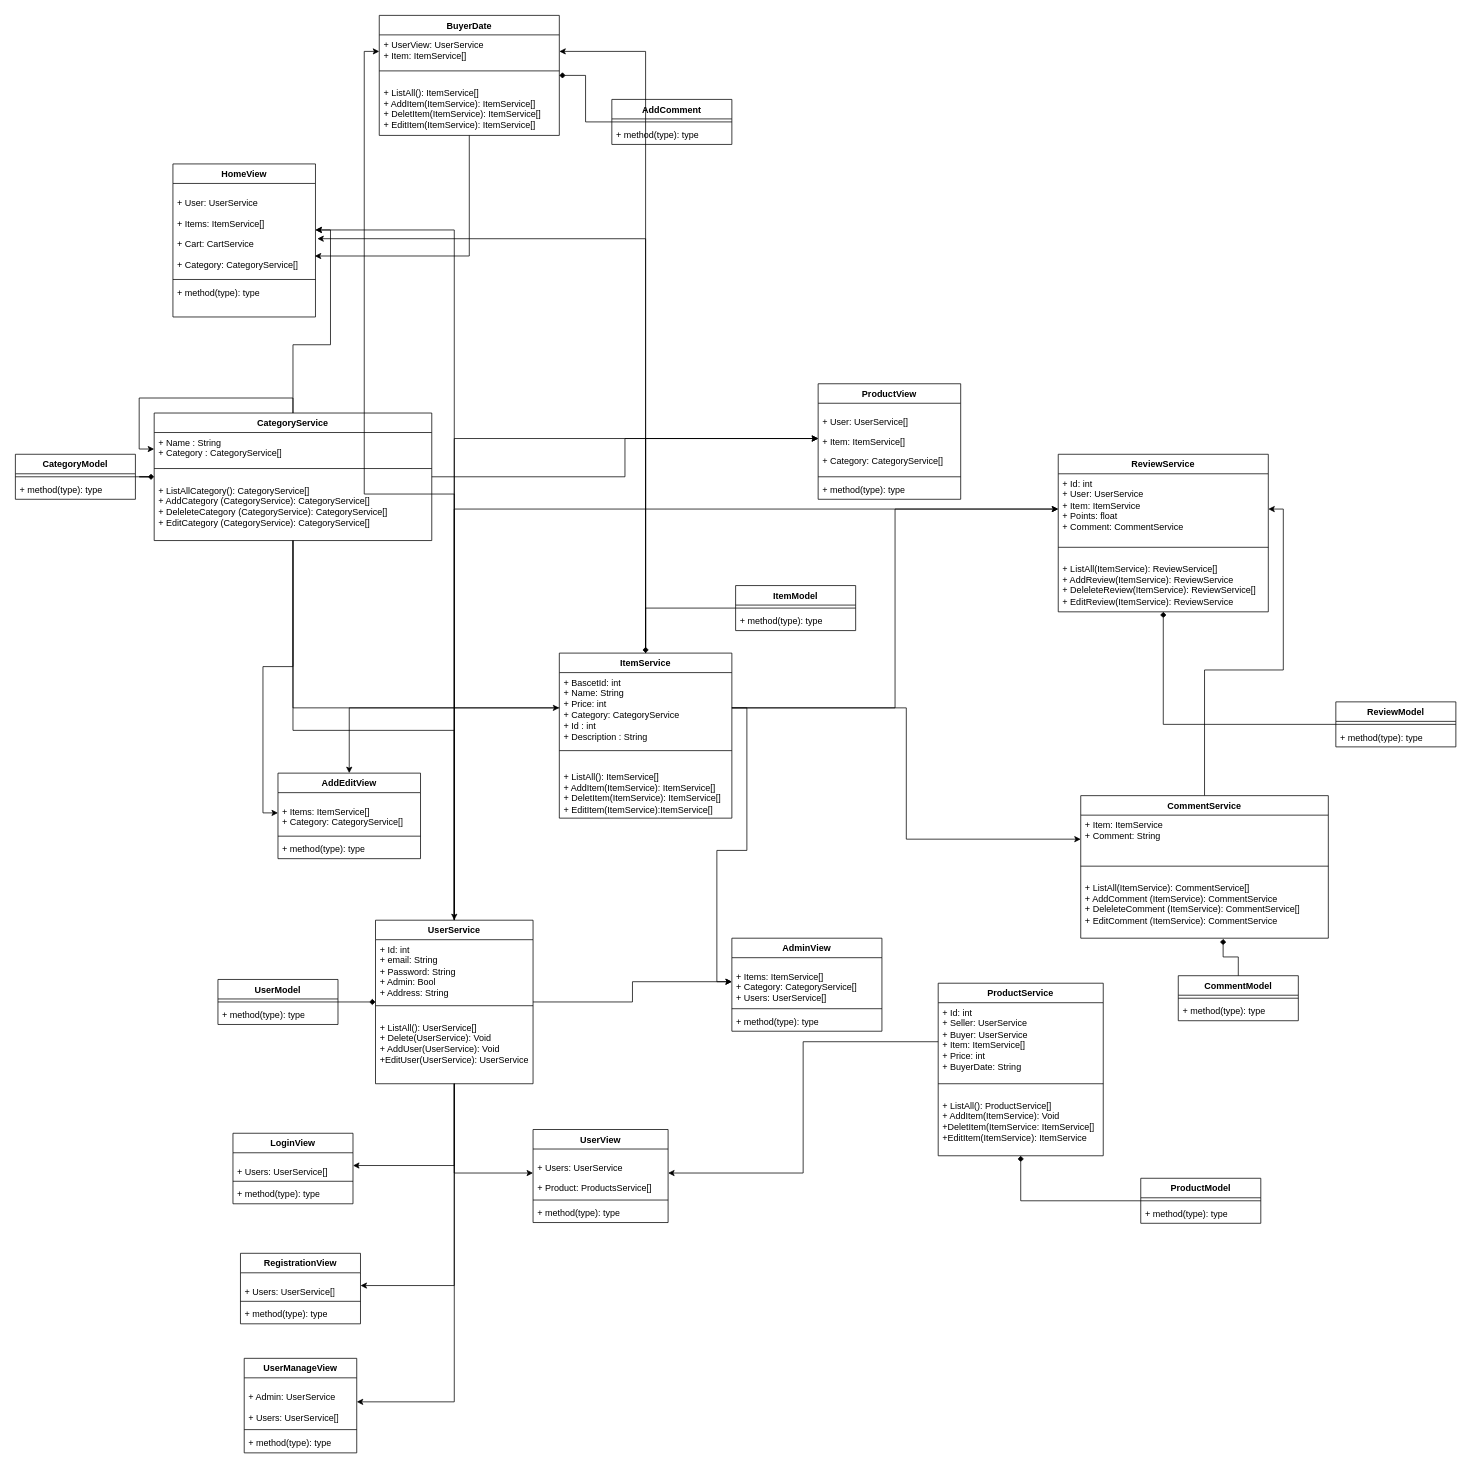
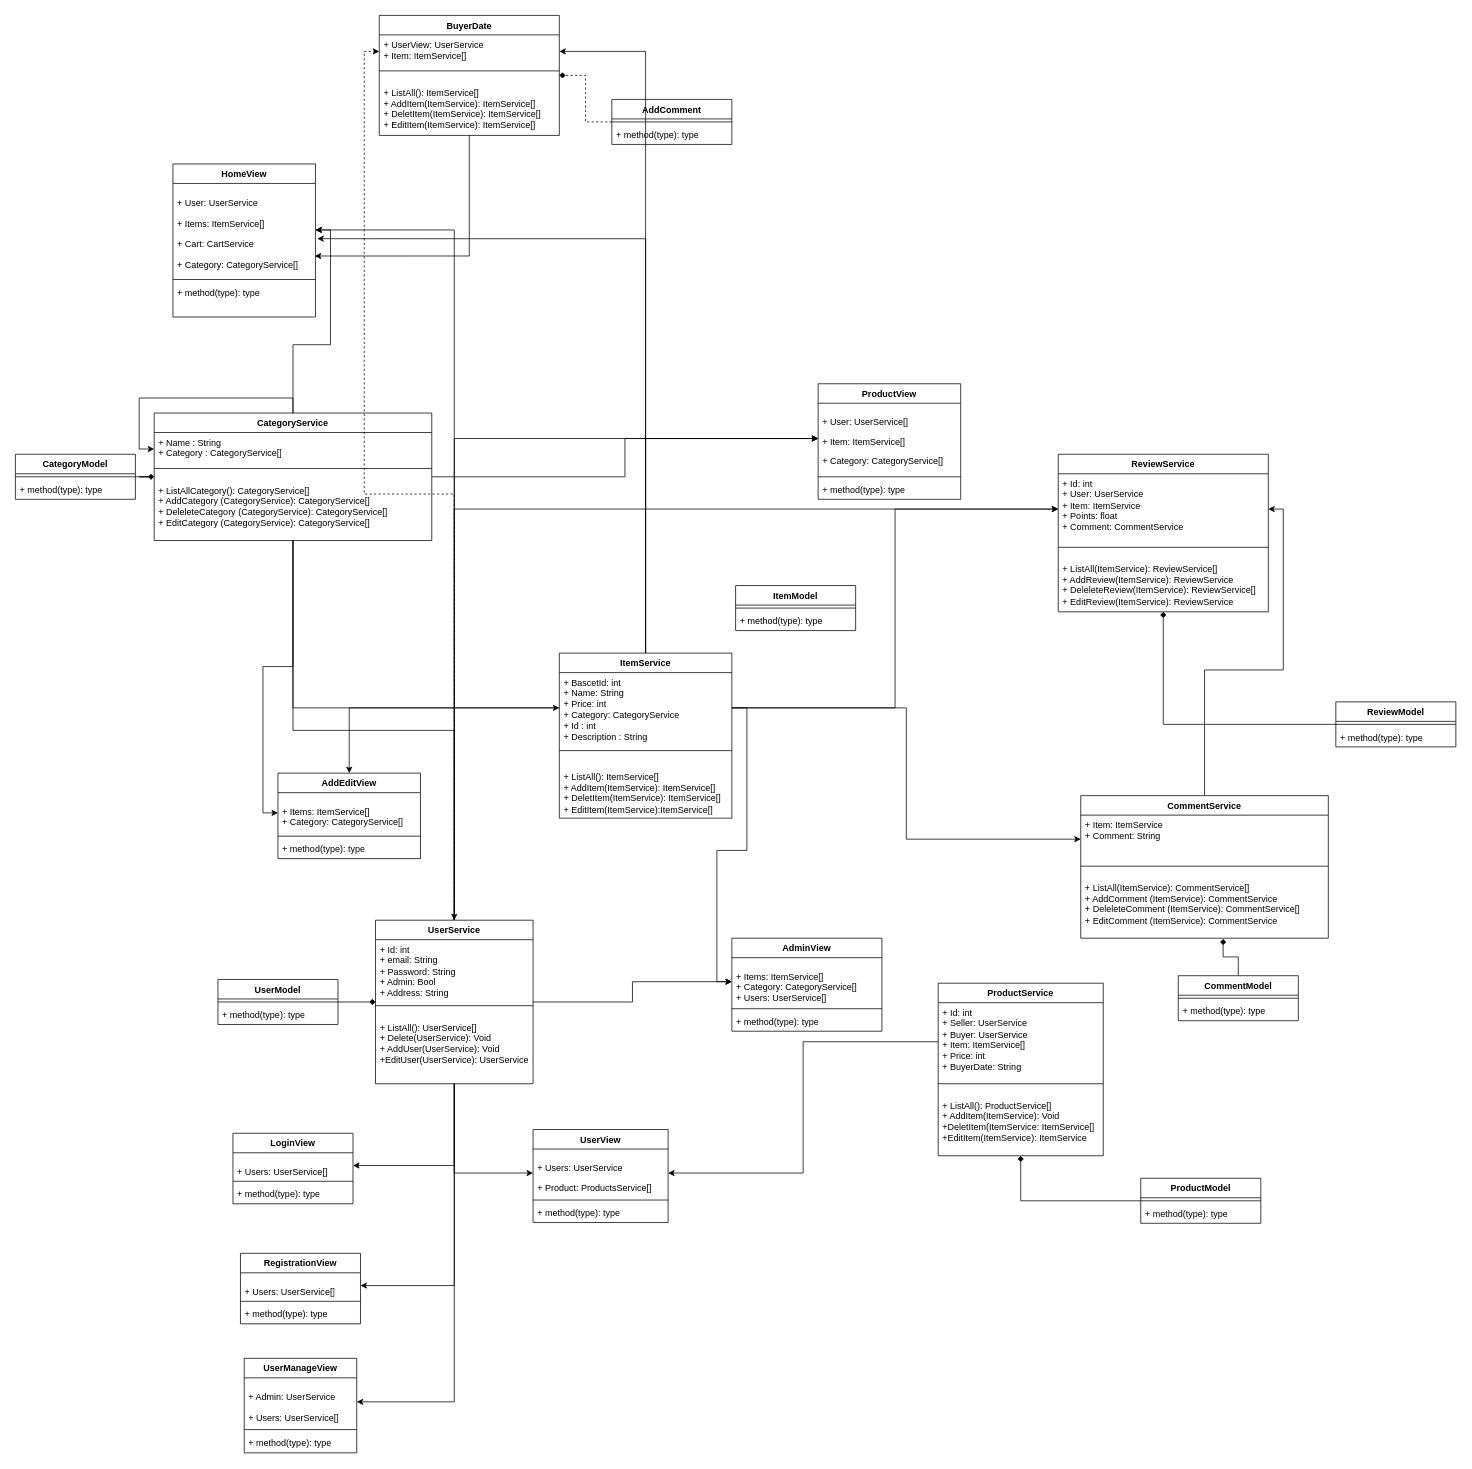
(585, 101) -> (585, 101)
(364, 312) -> (364, 312)
(690, 608) -> none
